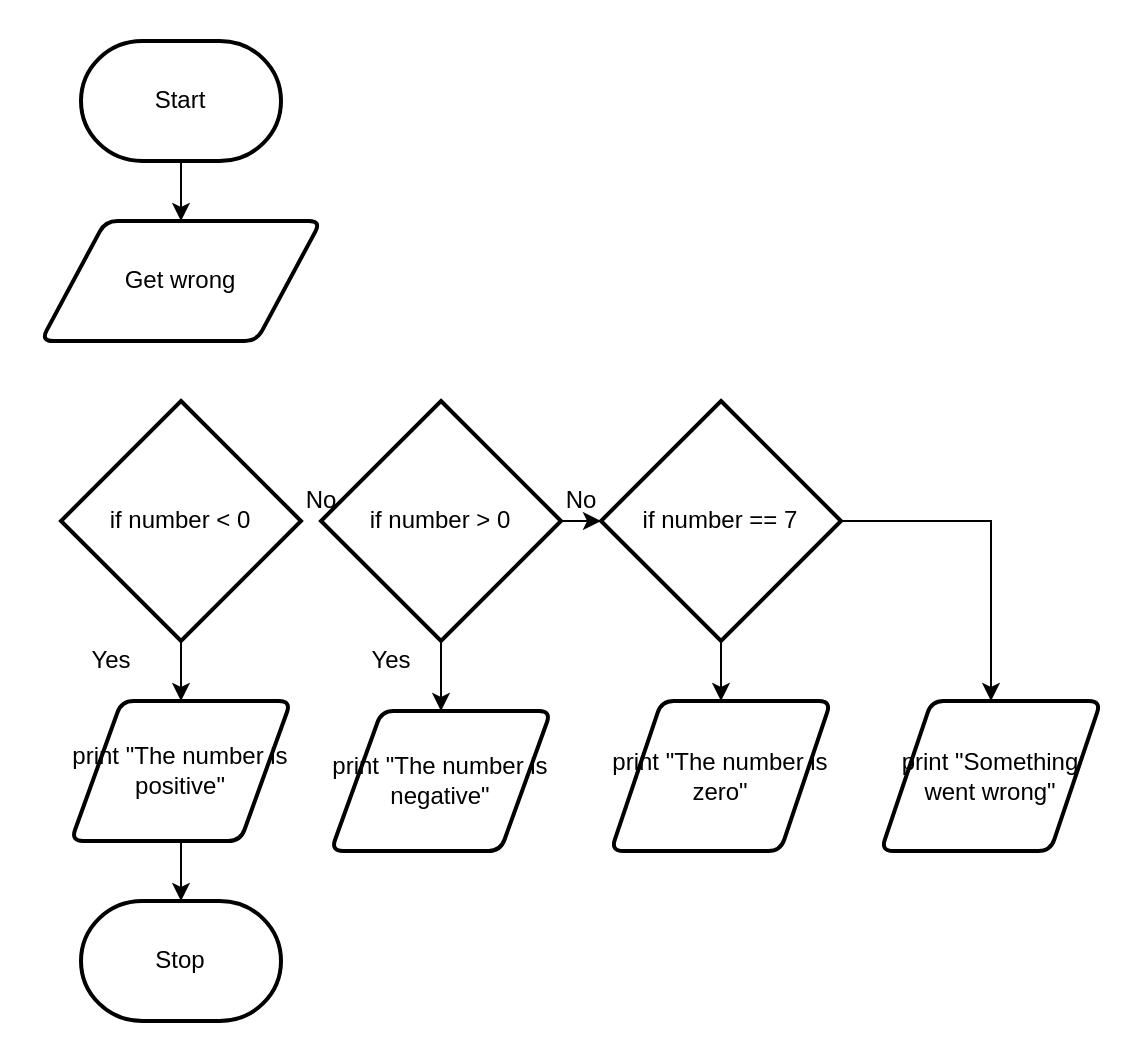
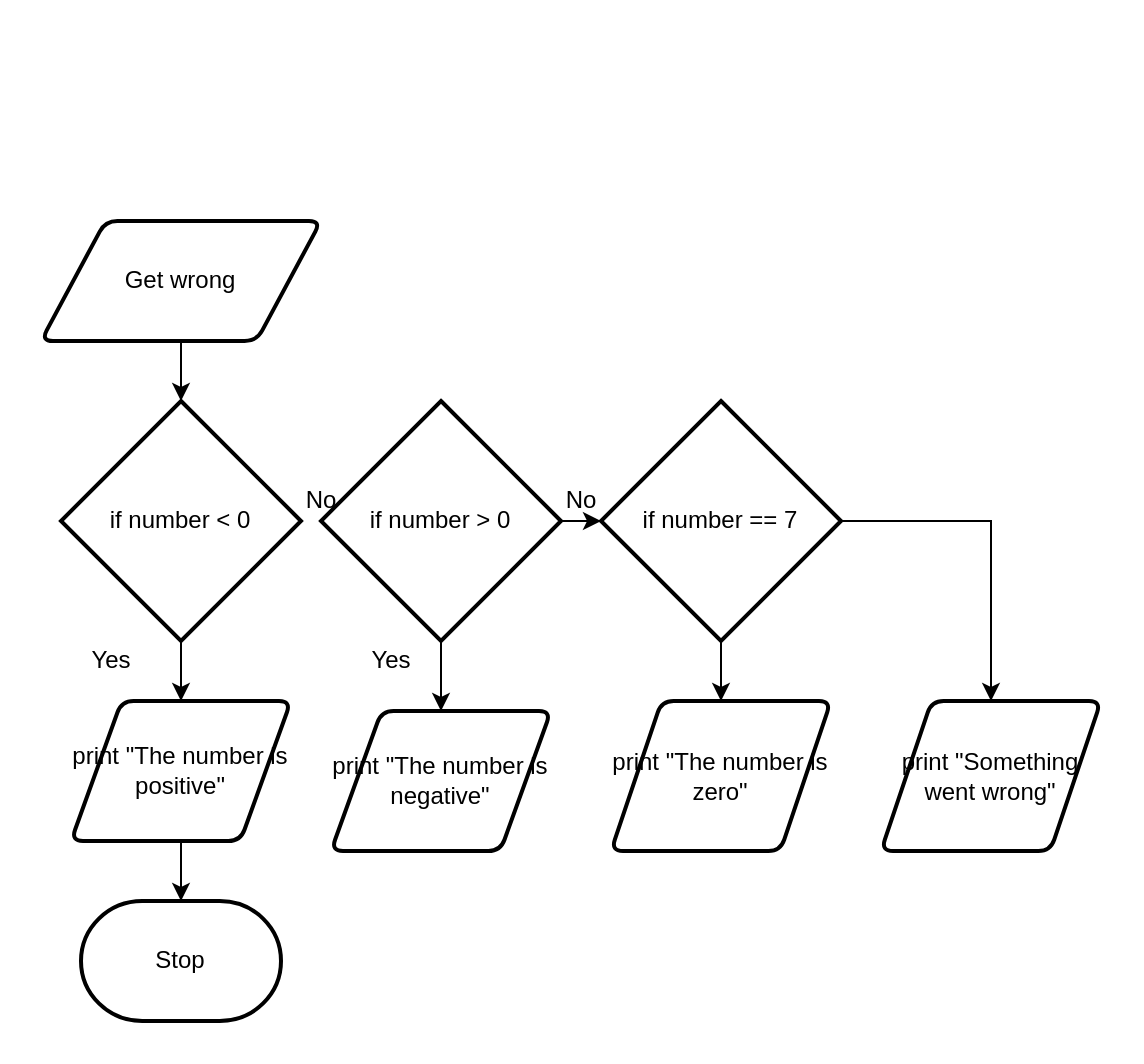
(181, 101) -> none
(181, 184) -> none
none -> (181, 364)
